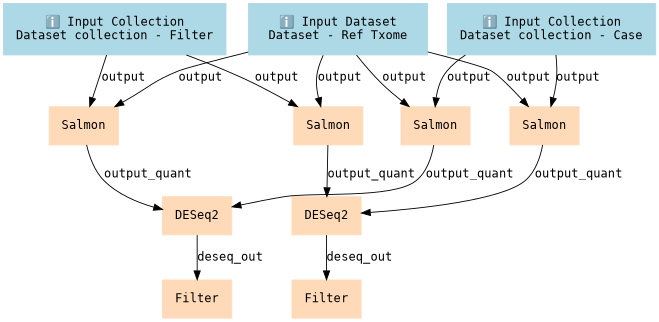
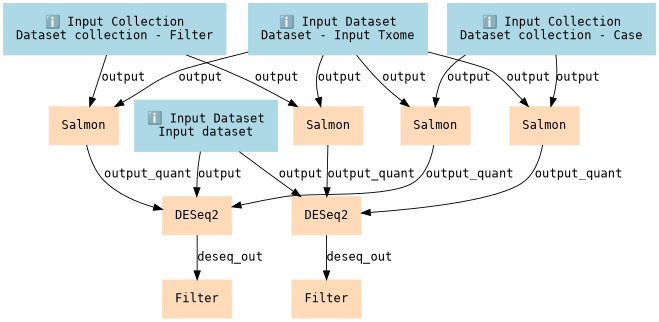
(338, 29) -> (338, 29)
none -> (206, 126)
